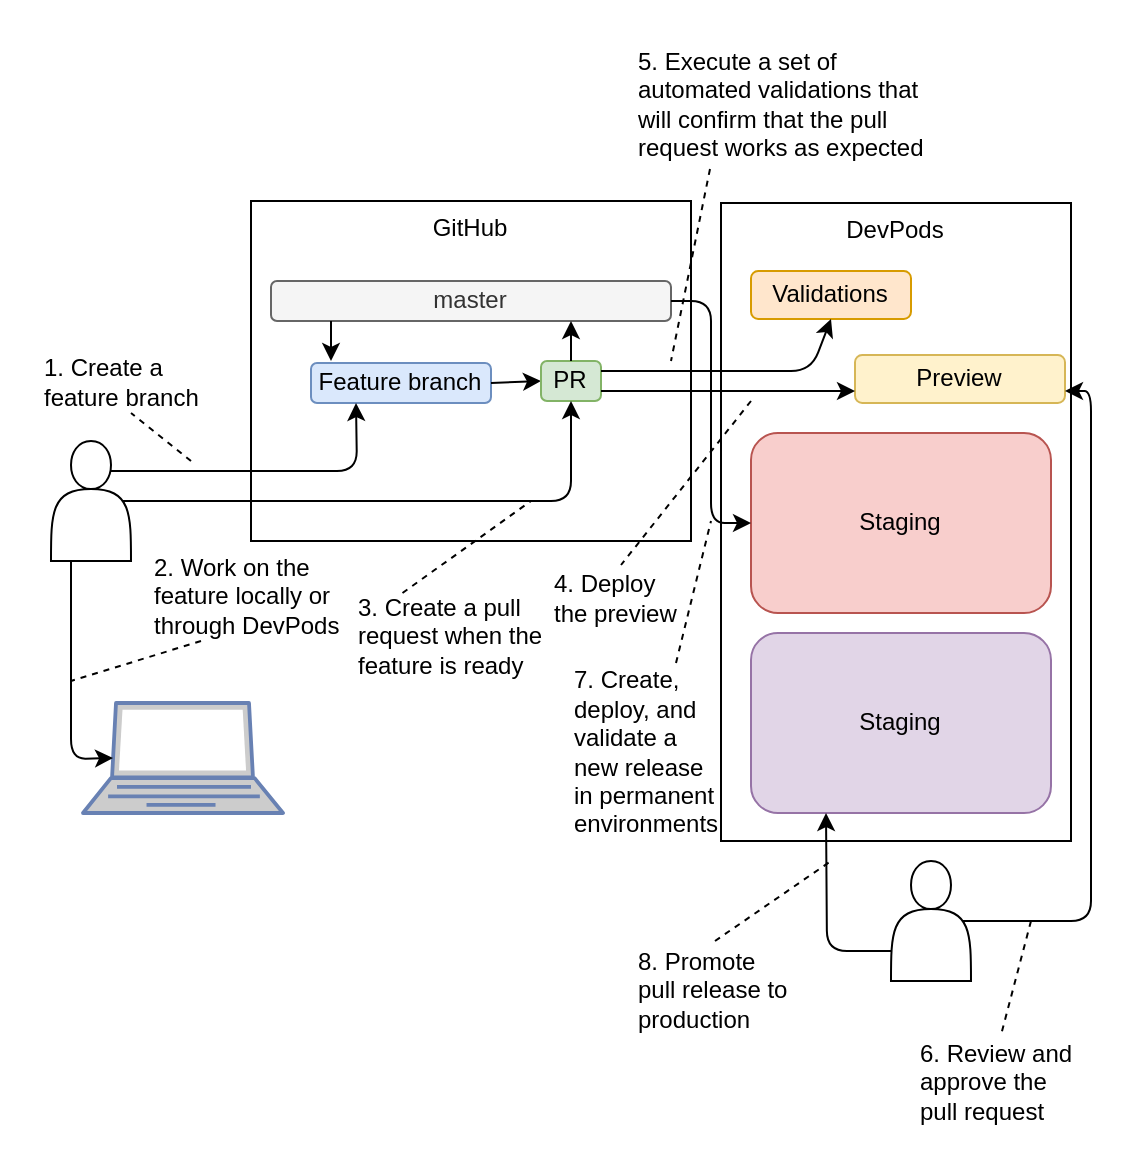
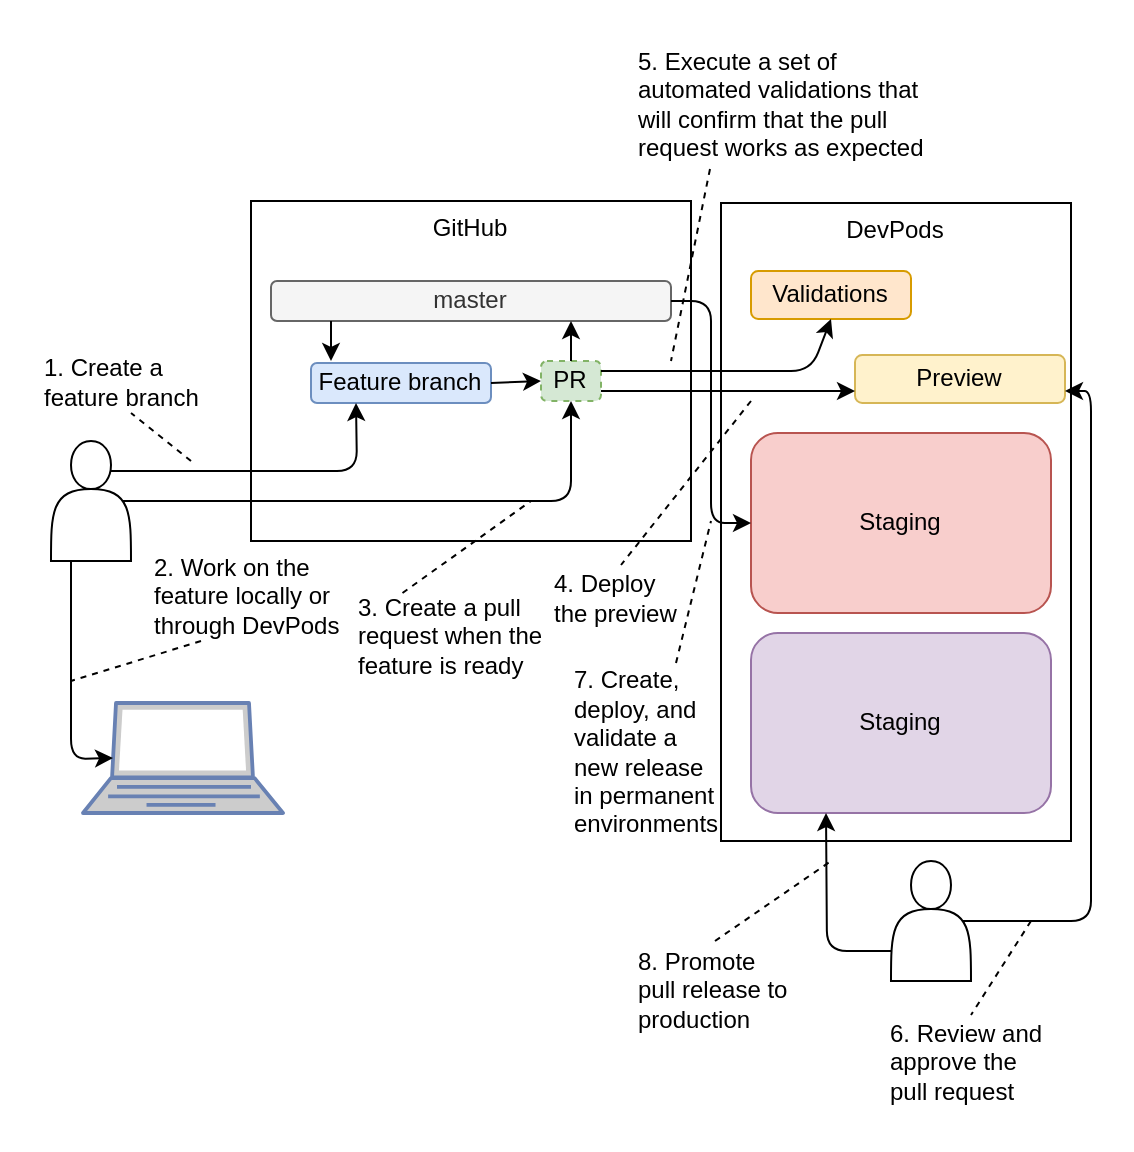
(571, 381) -> (571, 381)
(1001, 1082) -> (971, 1062)
